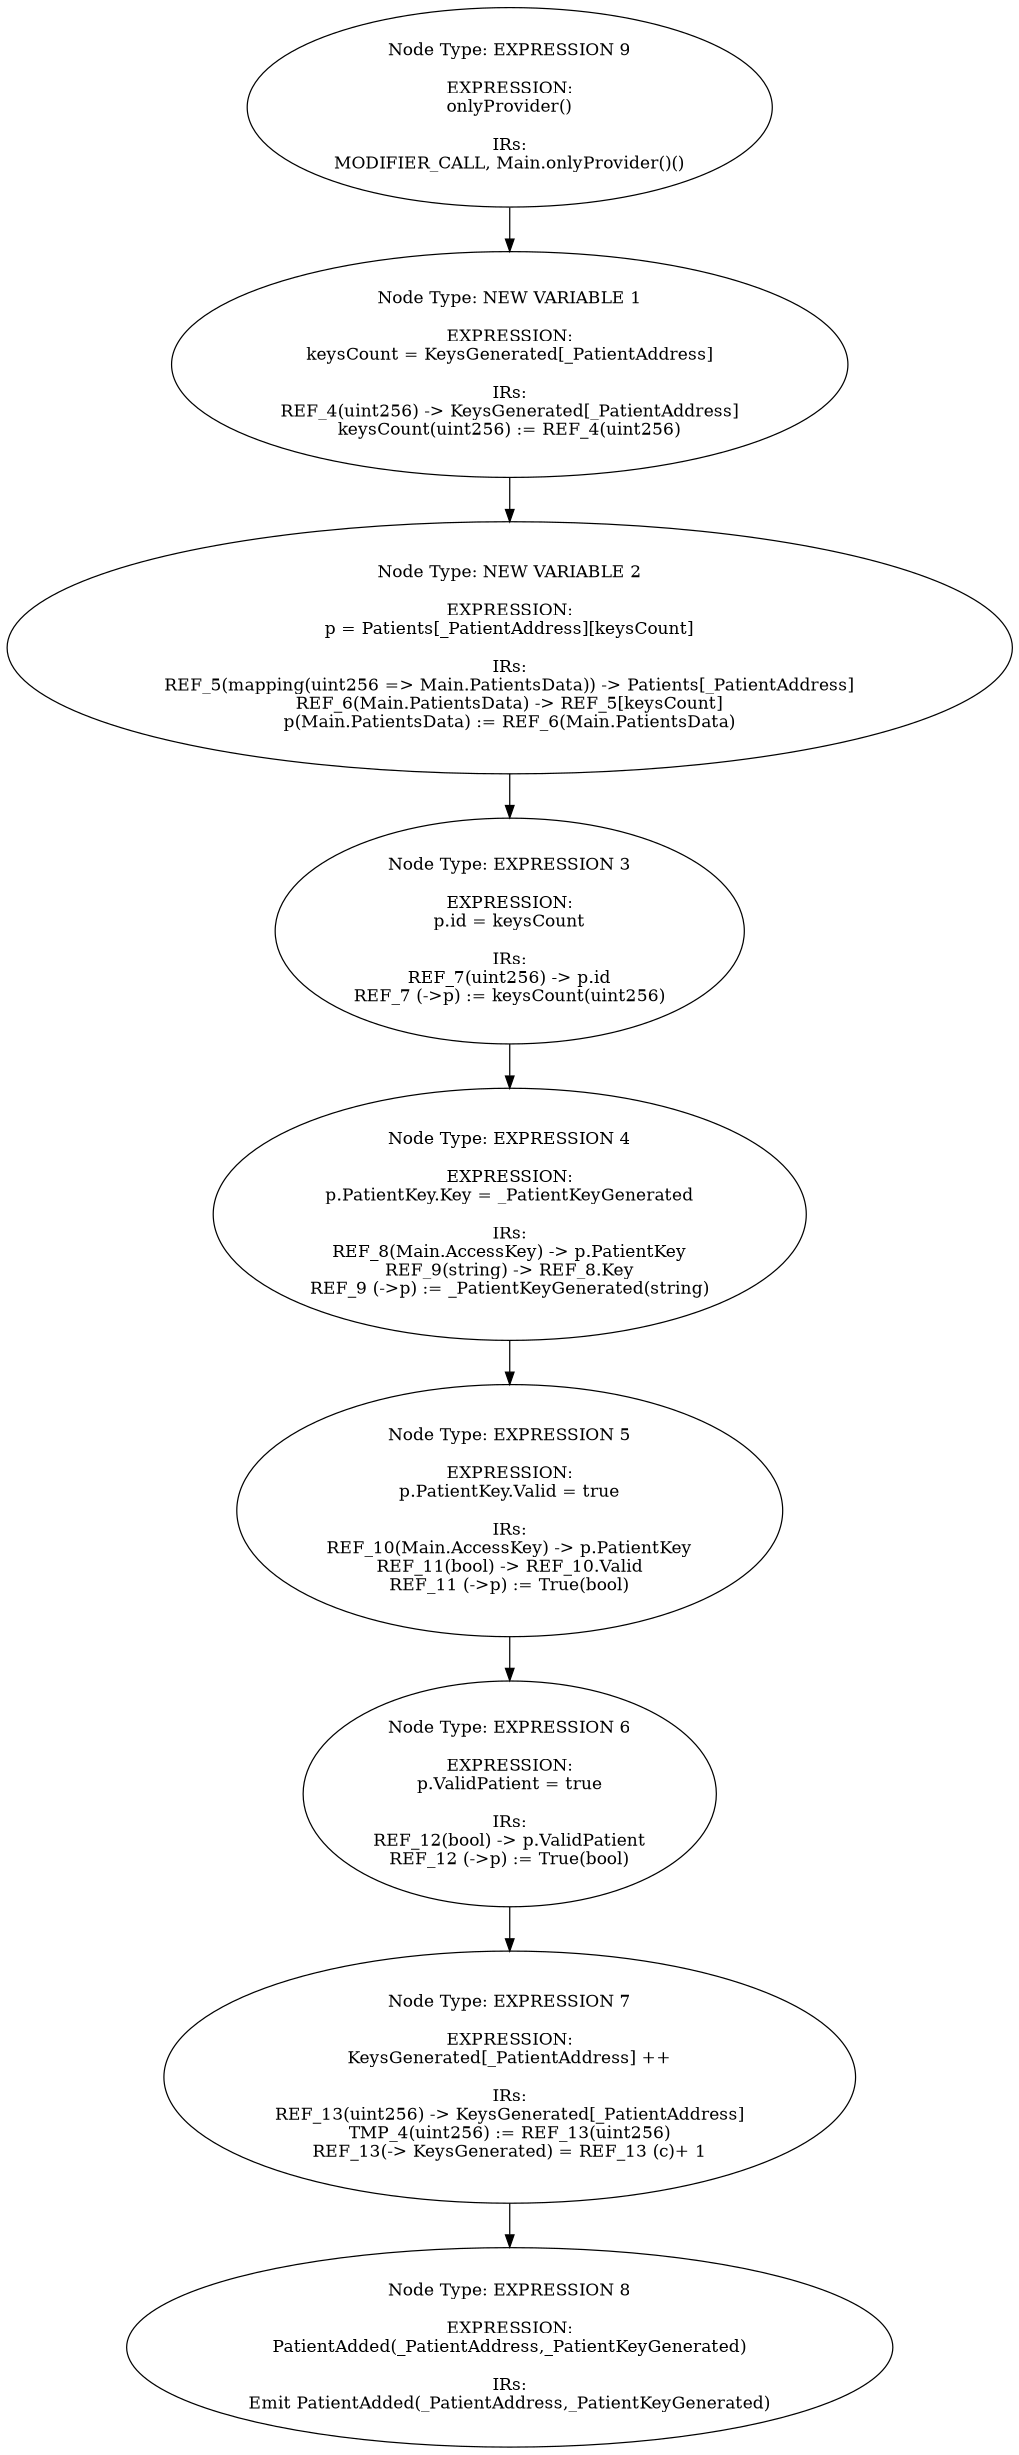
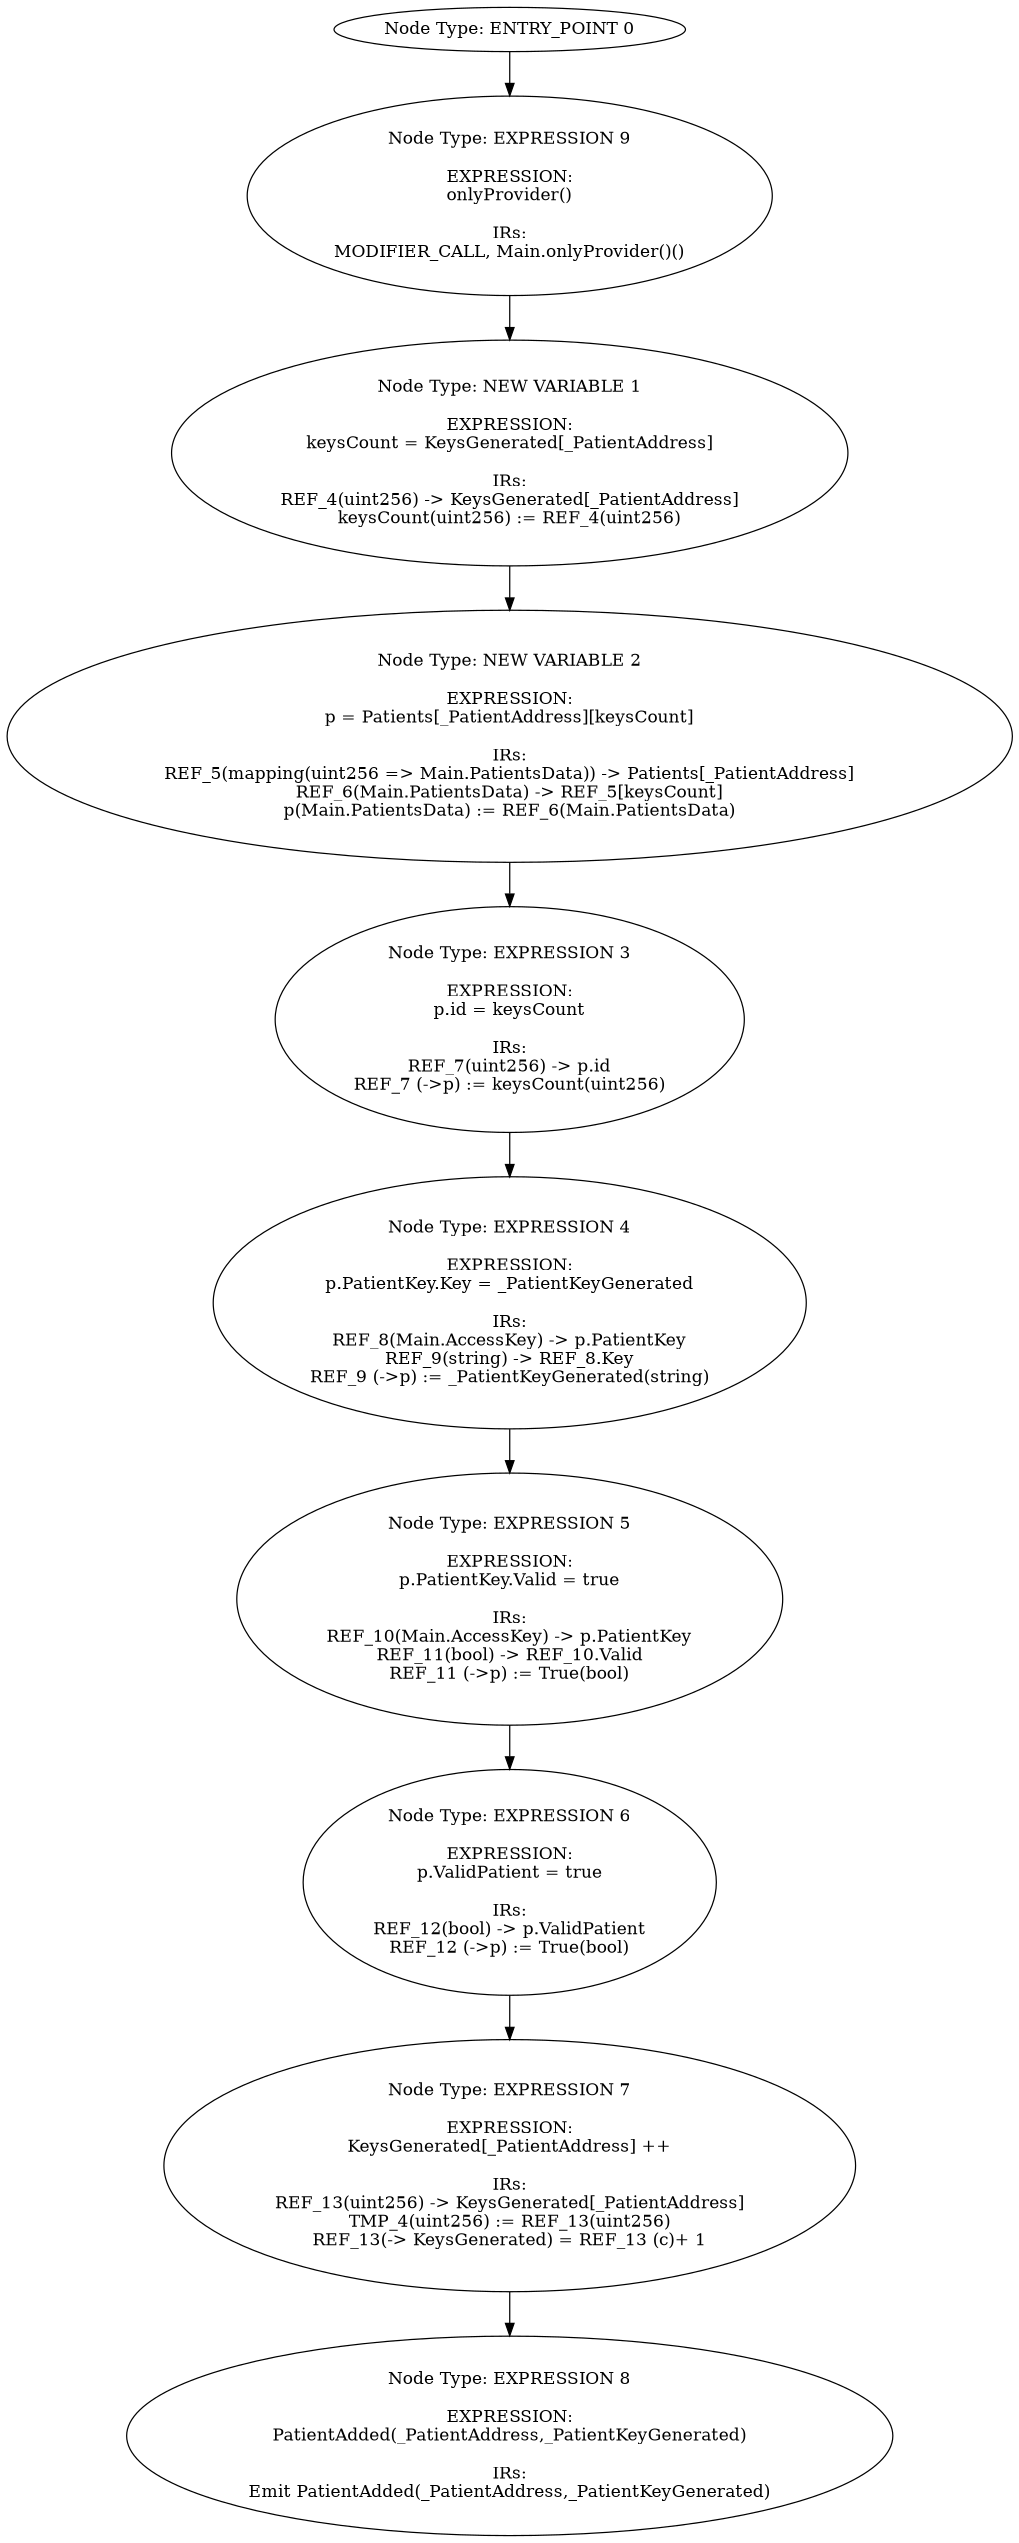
none -> (510, 30)
